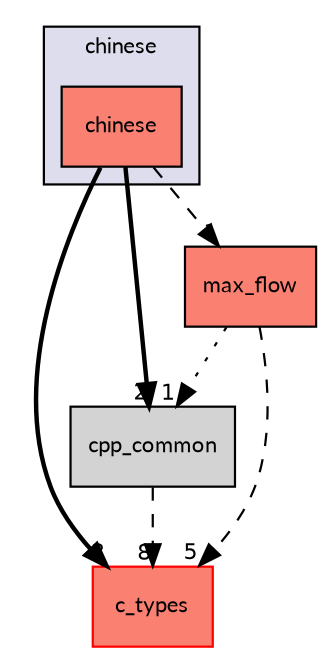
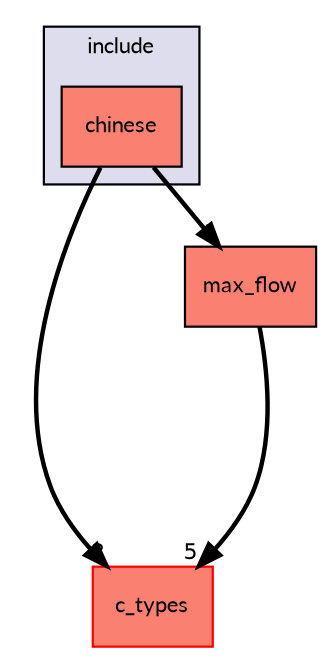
(122, 48) -> (122, 48)
(179, 198) -> (179, 198)
(265, 445) -> (265, 445)
(153, 447) -> none
